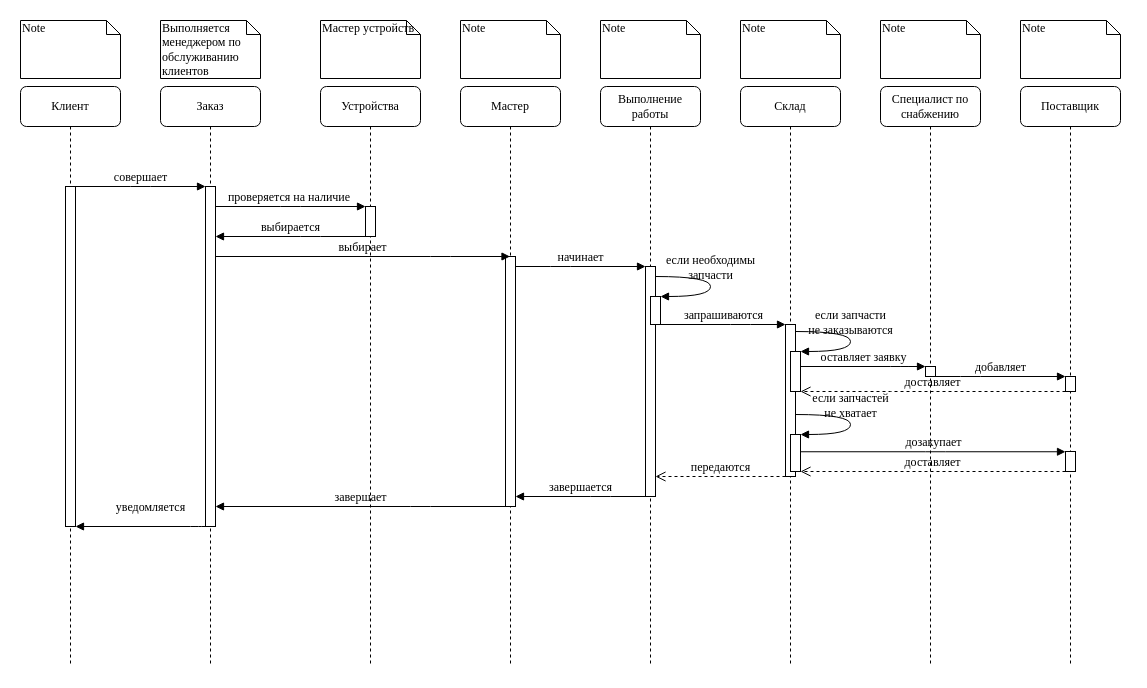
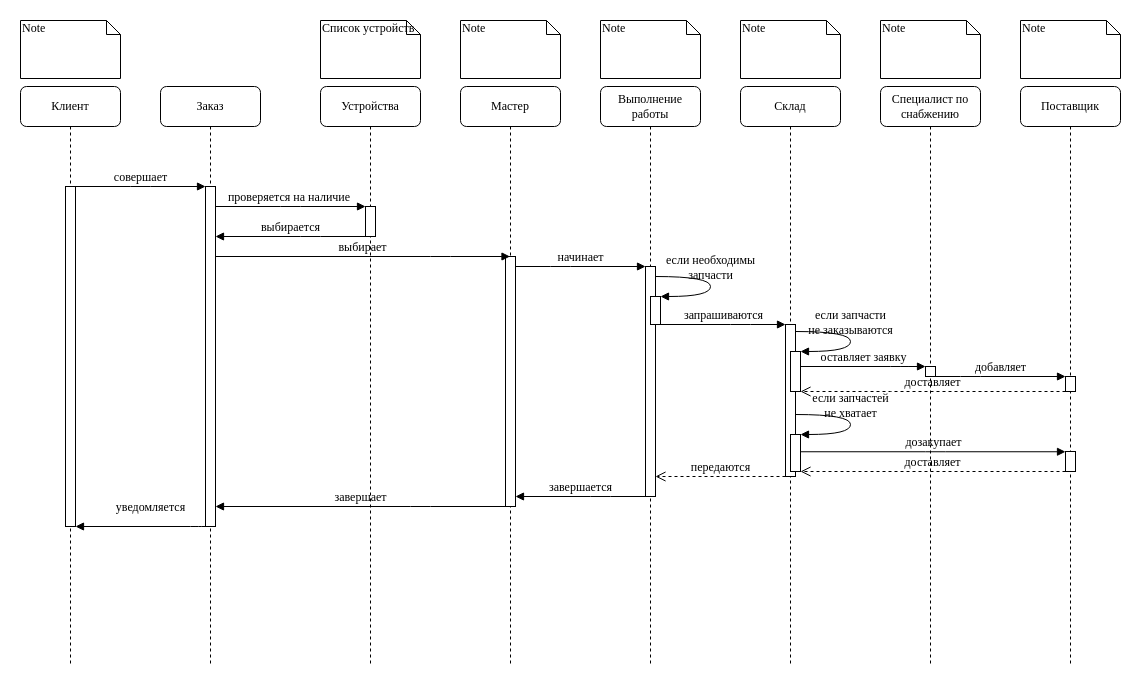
(372, 36) -> (372, 36)
(211, 50) -> none
